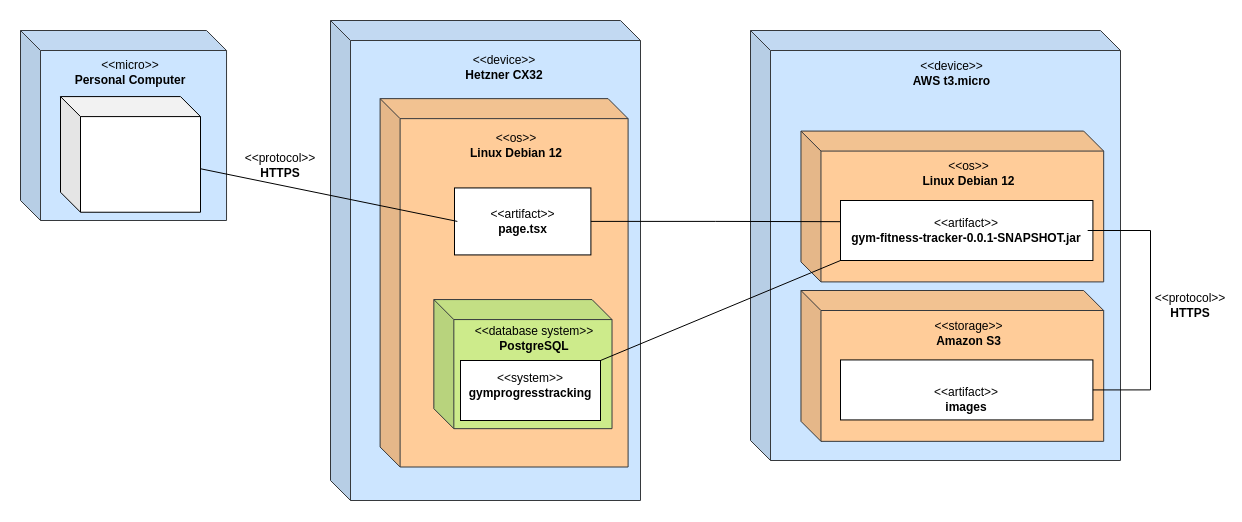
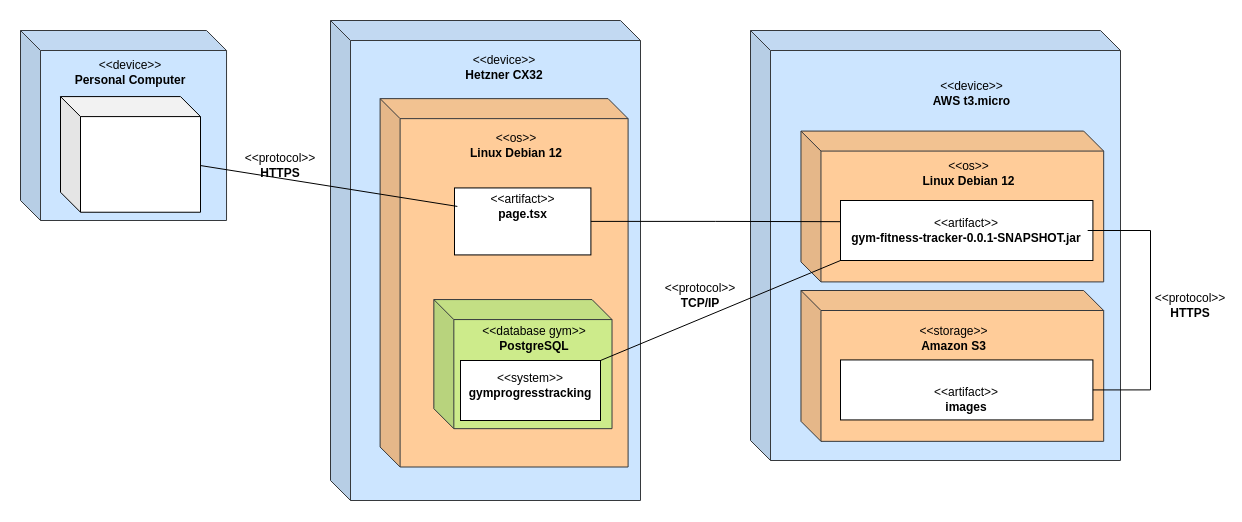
(131, 73) -> (131, 73)
(952, 73) -> (972, 93)
(523, 221) -> (523, 206)
none -> (701, 296)
(969, 333) -> (954, 338)
(535, 339) -> (535, 339)
